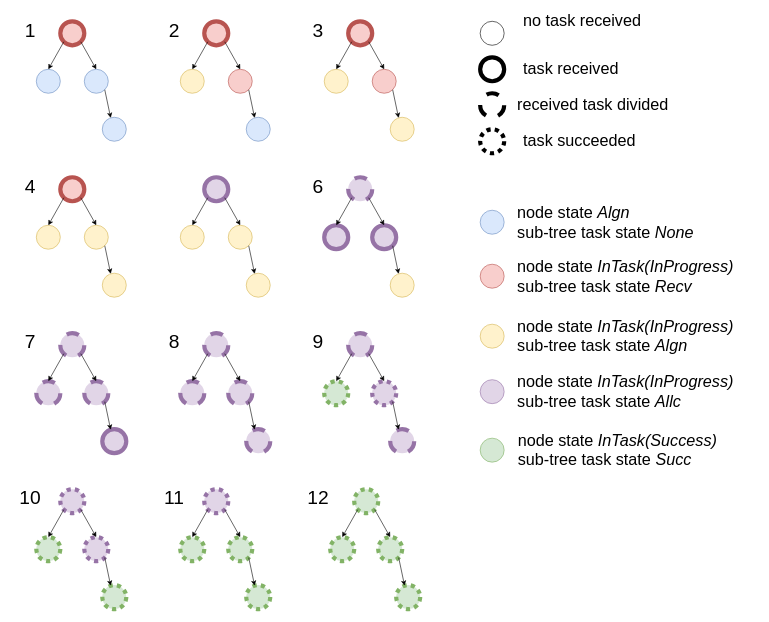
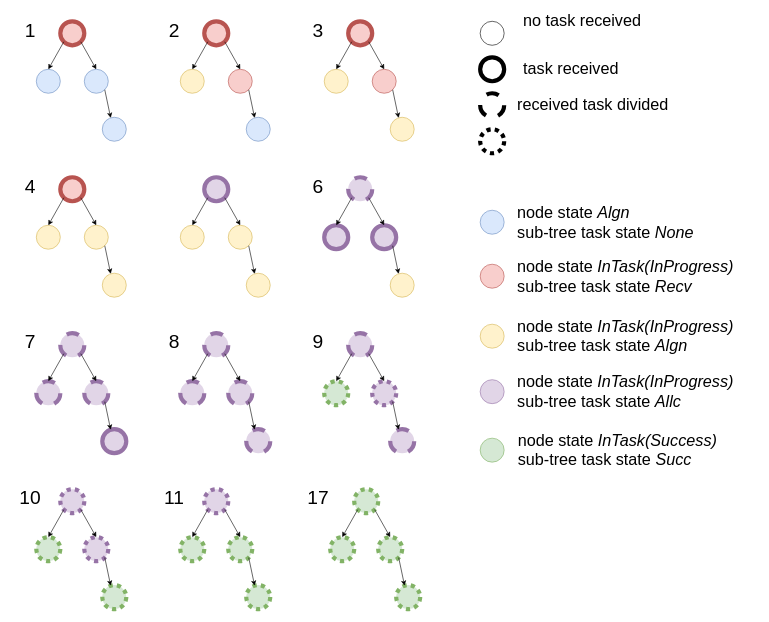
(585, 141) -> none
(318, 498) -> (318, 498)
